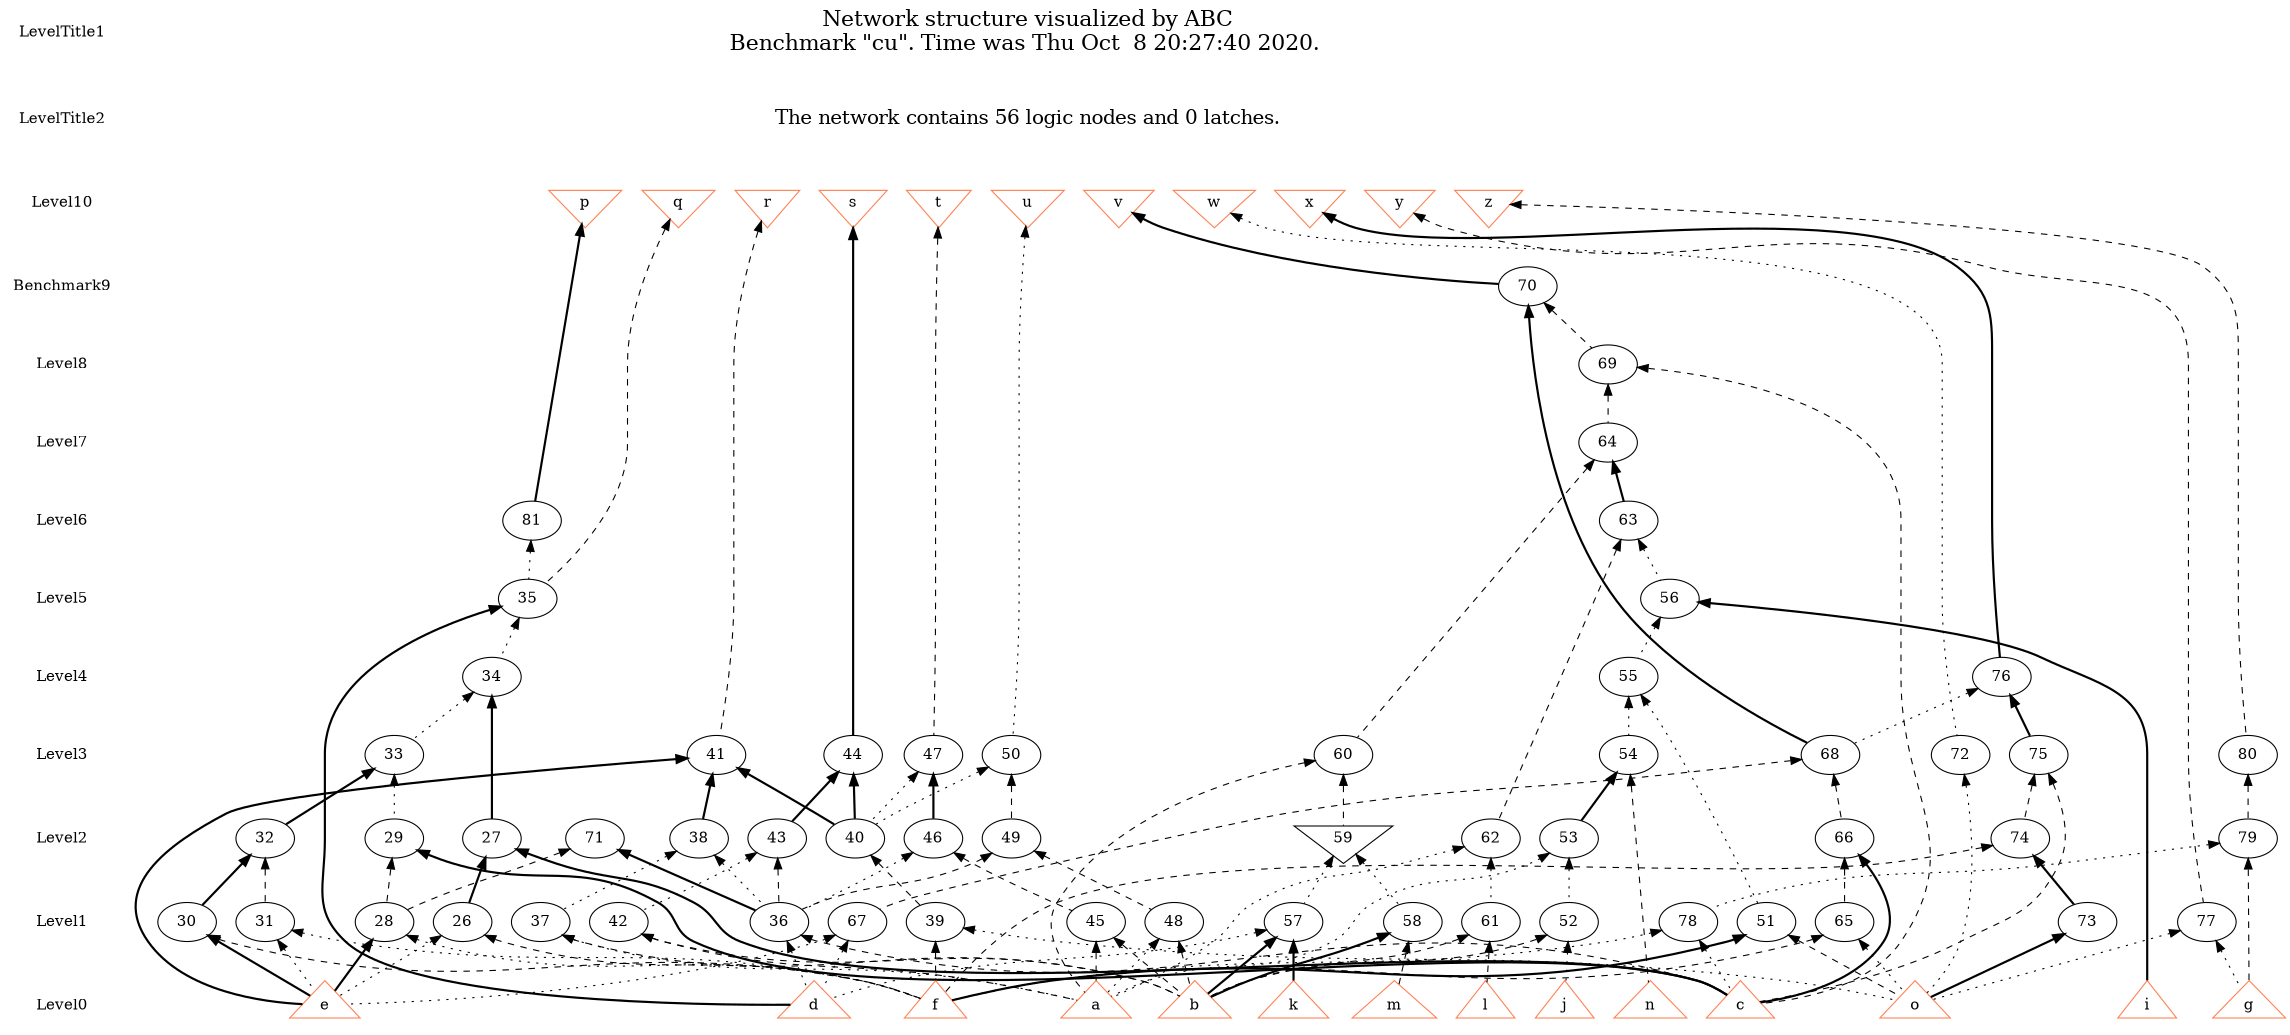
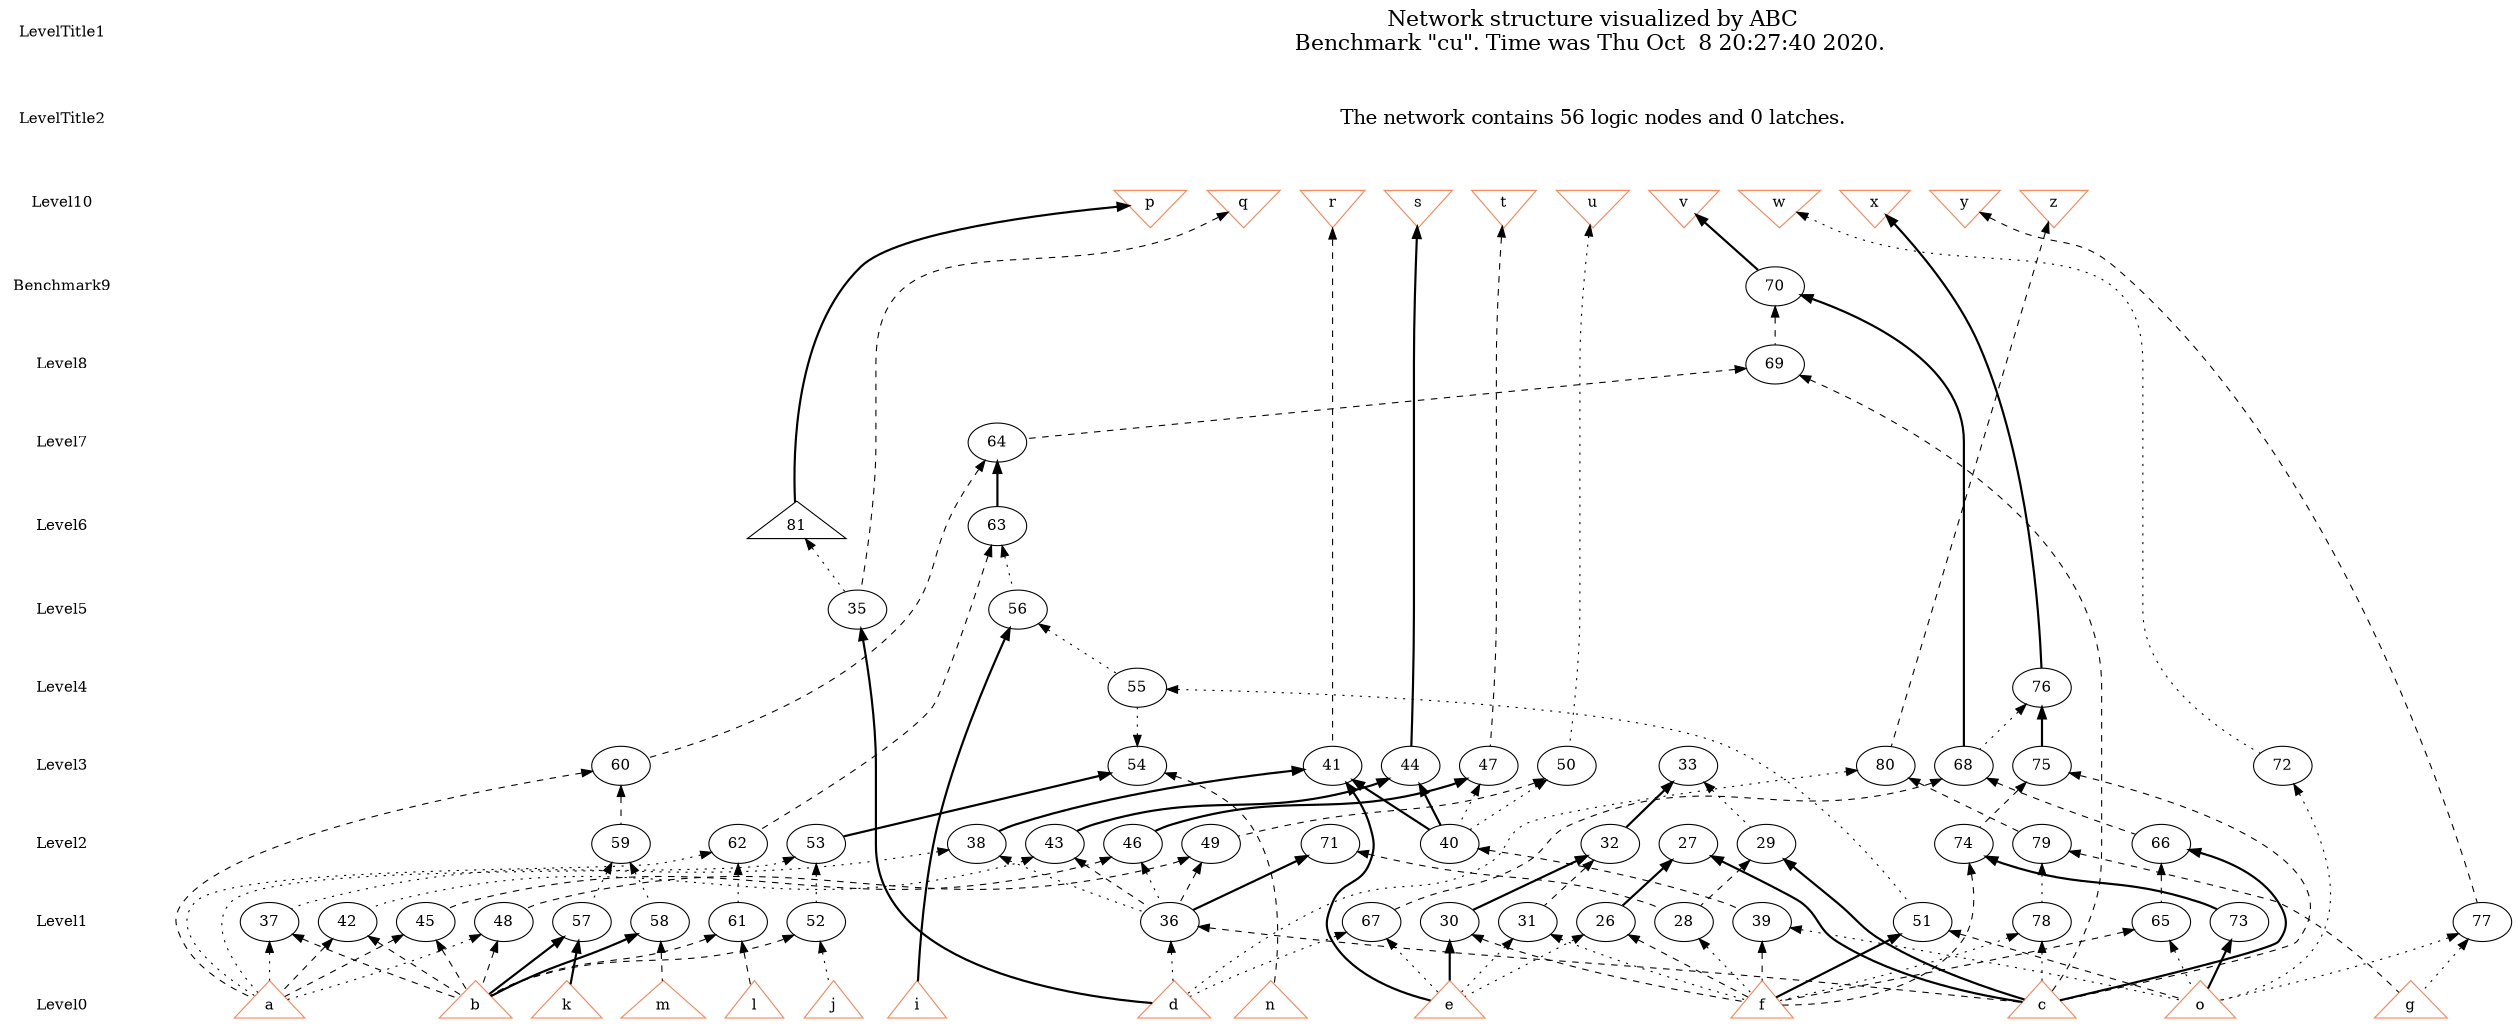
(532, 521) -> (797, 526)
(492, 677) -> none
(1629, 721) -> (1137, 721)
(1343, 838) -> (621, 844)
(1075, 958) -> (1514, 832)
(349, 971) -> none
